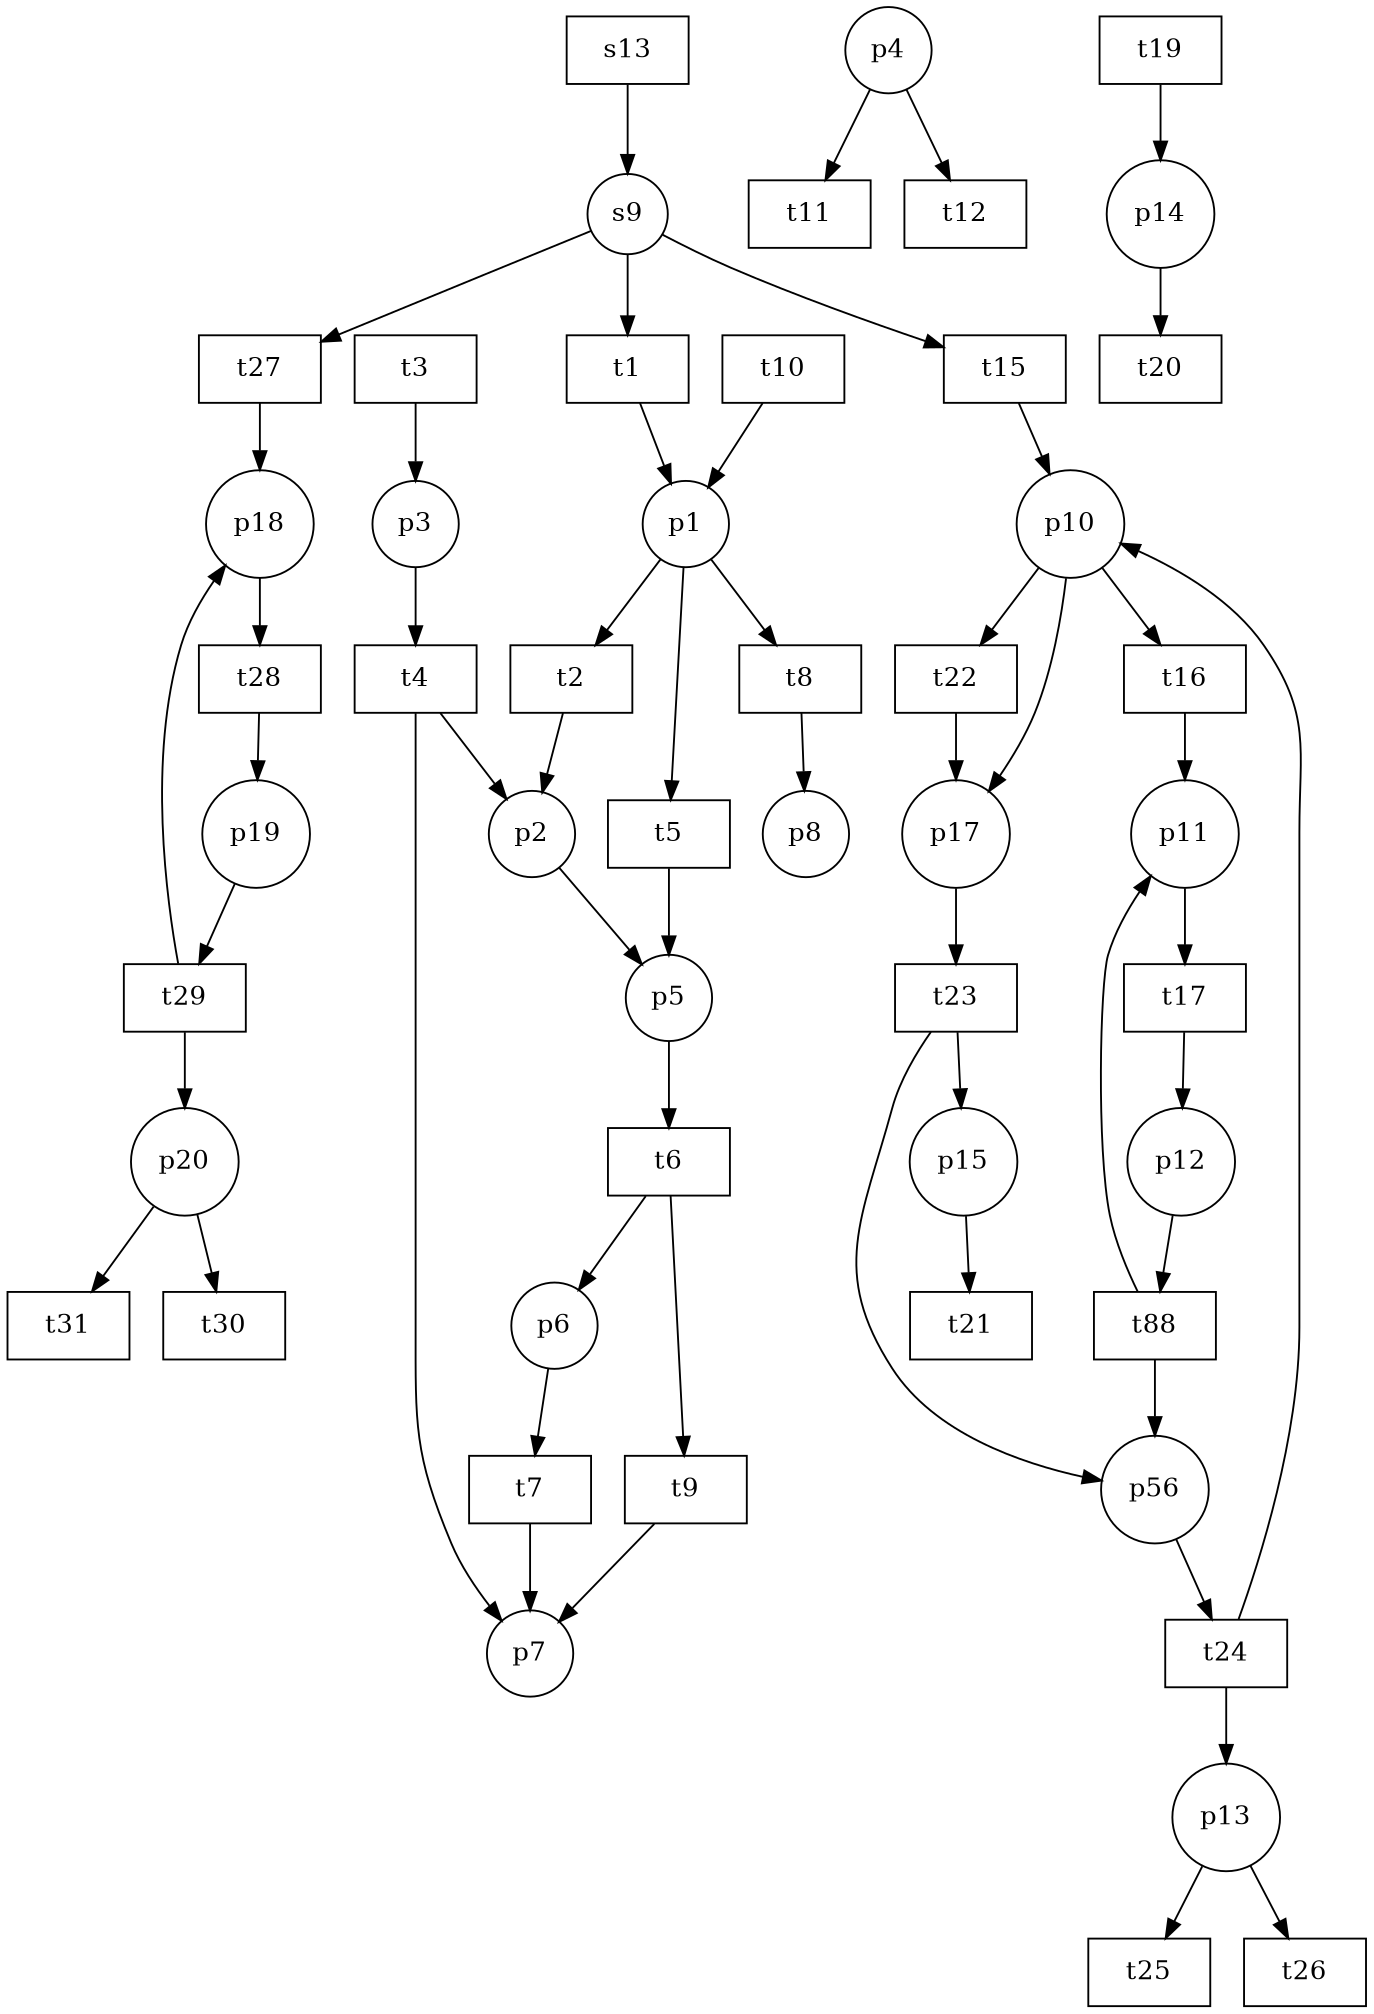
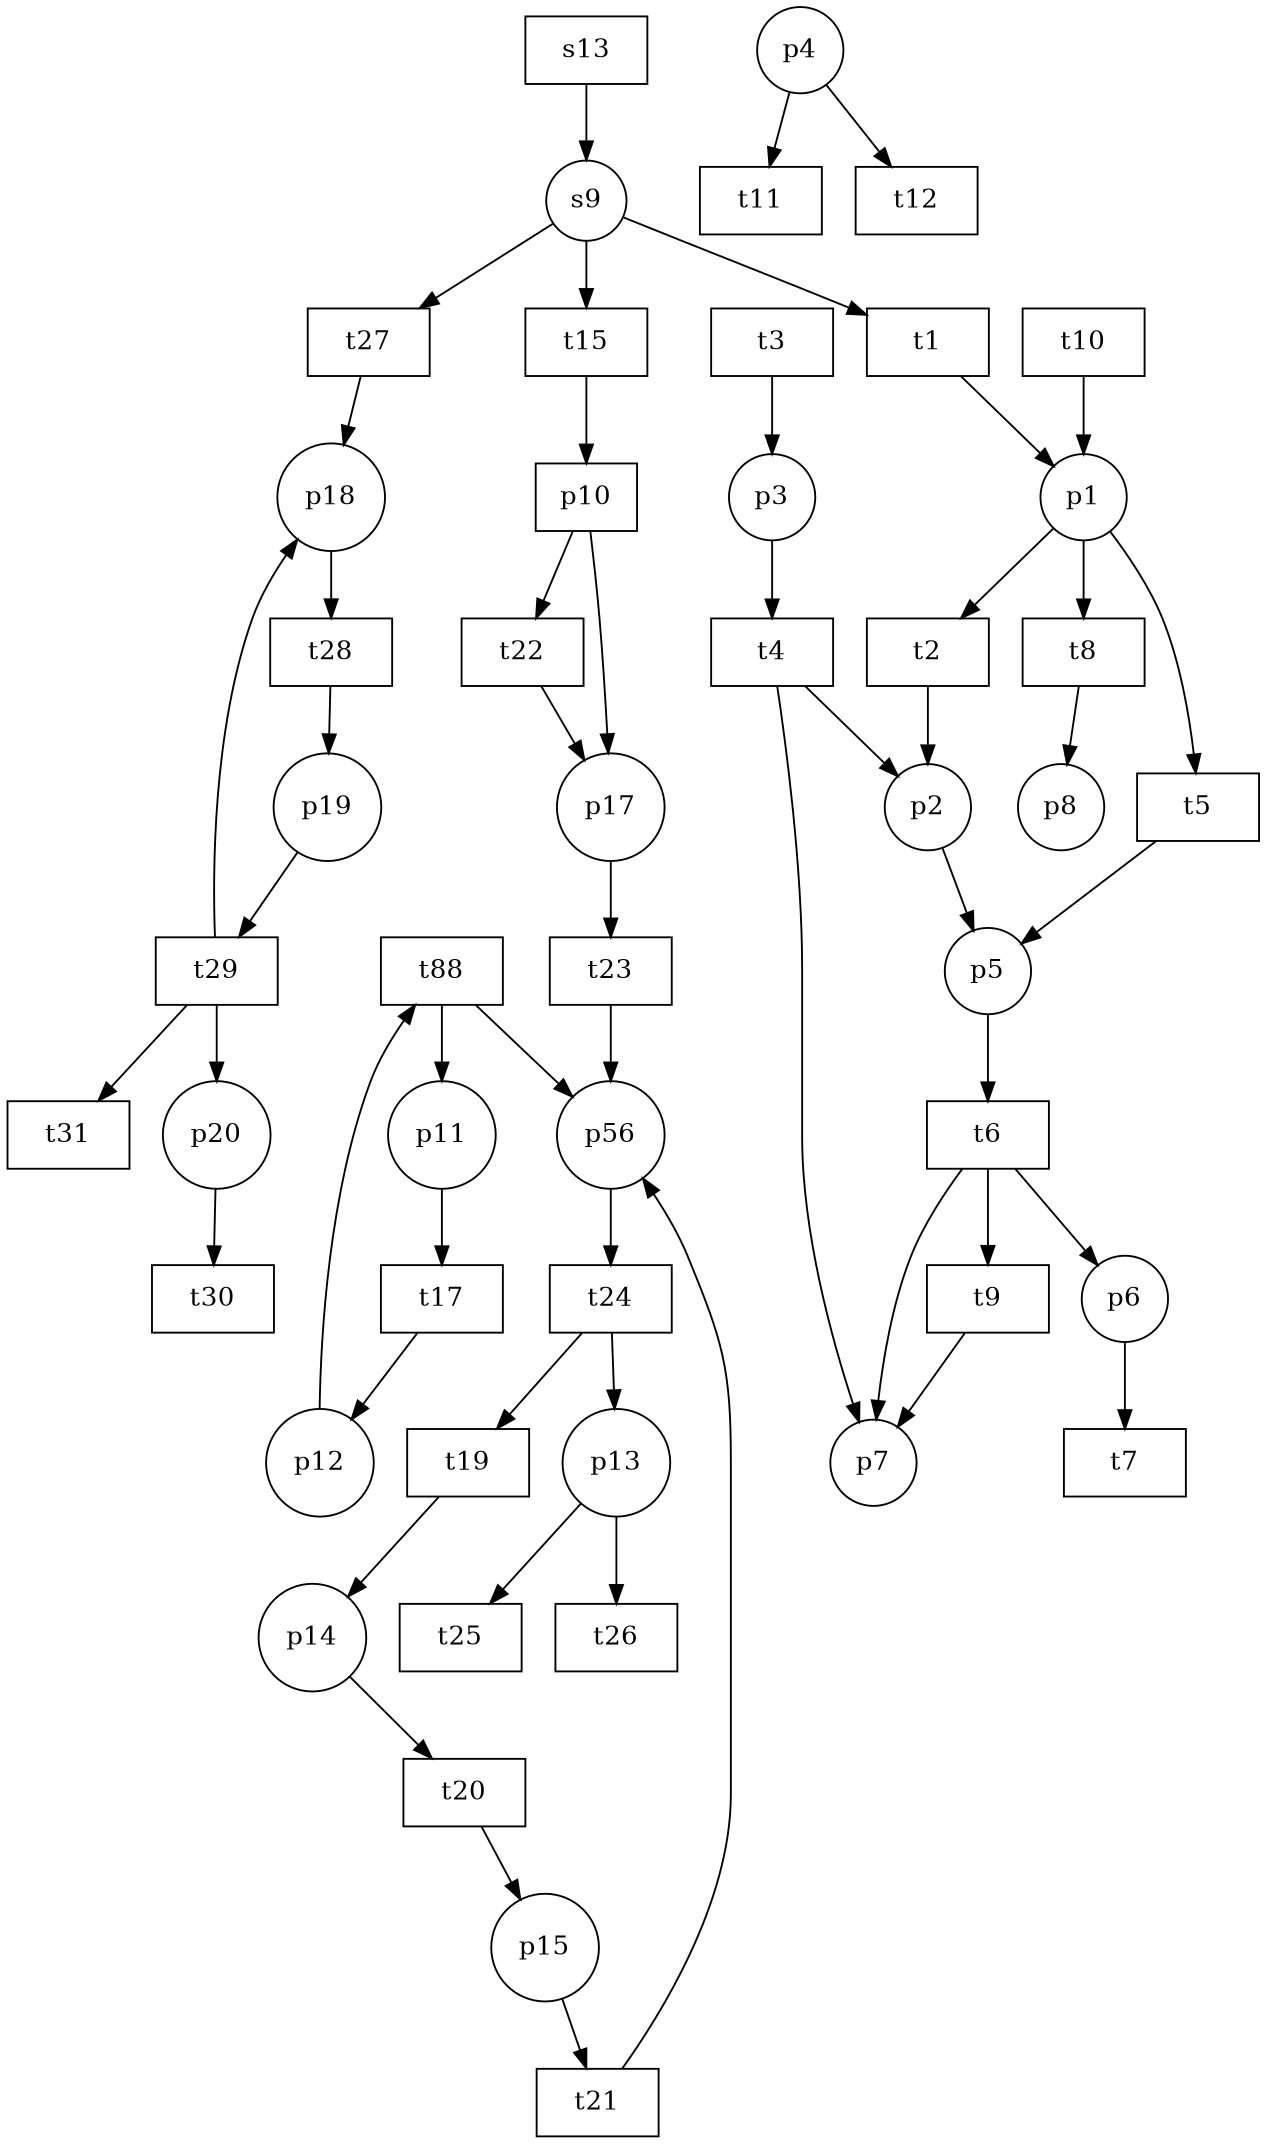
(1070, 524) -> (586, 497)
(1185, 679) -> none
(1299, 1053) -> (546, 1374)
(959, 1061) -> (497, 1855)
(128, 1241) -> (149, 1046)
(530, 1558) -> (903, 1278)
none -> (731, 1636)
